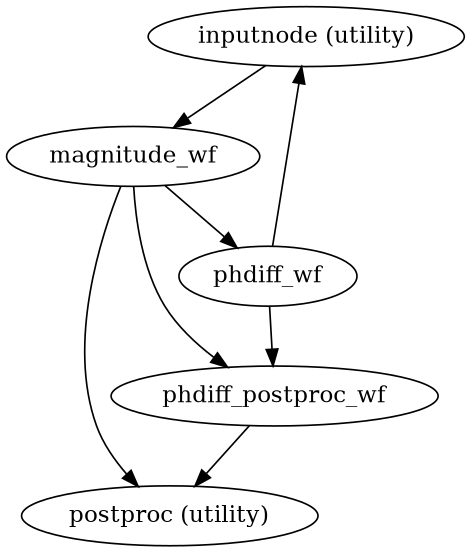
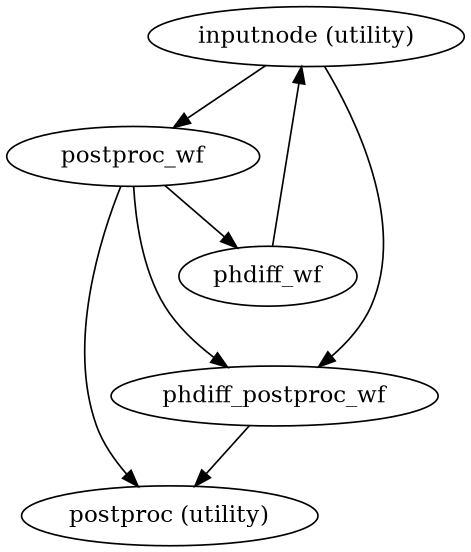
(133, 156) -> (133, 156)
(271, 328) -> (381, 214)
